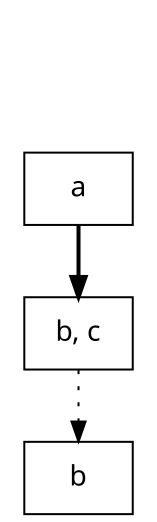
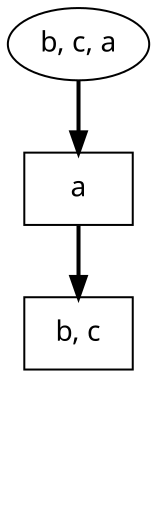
none -> (79, 44)
(79, 478) -> none
